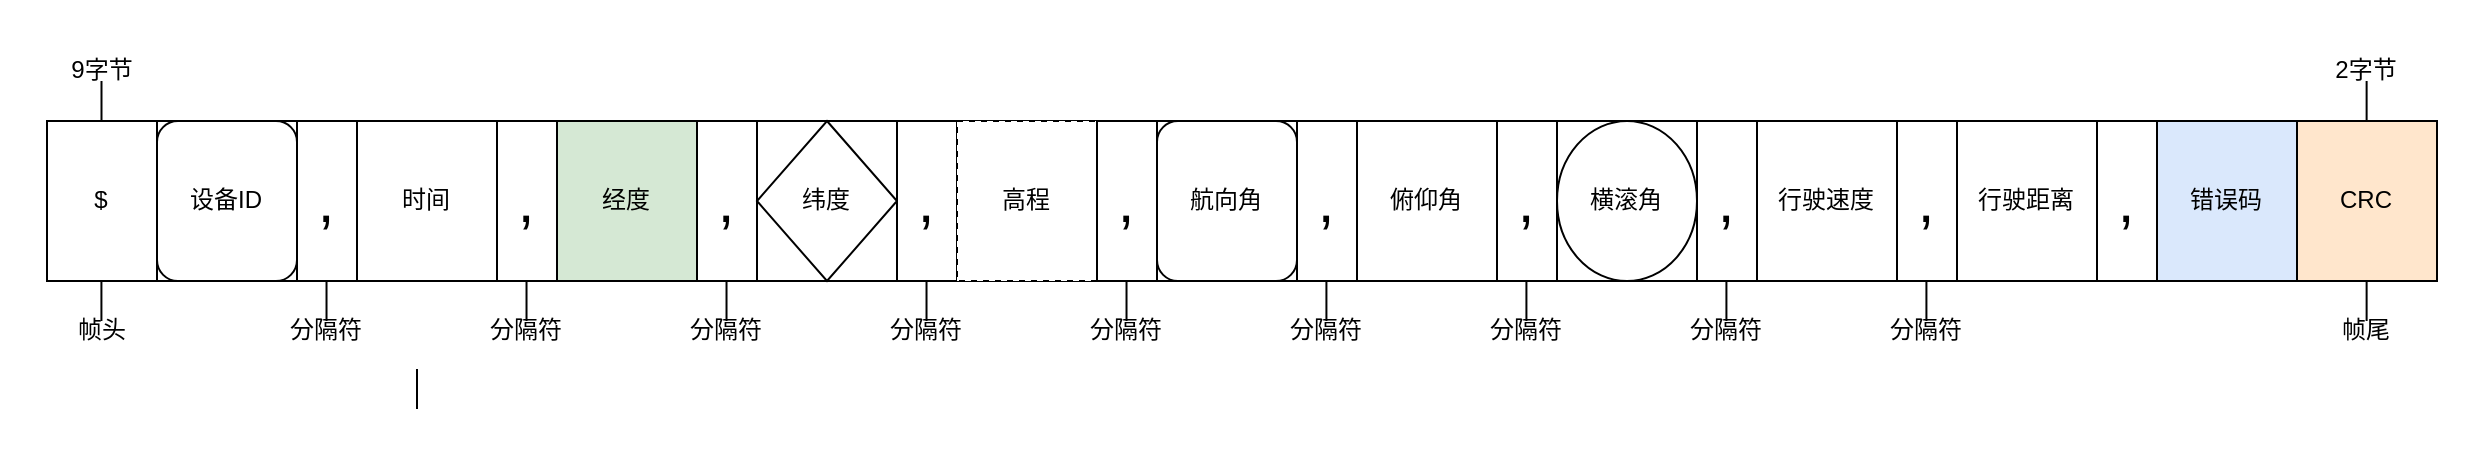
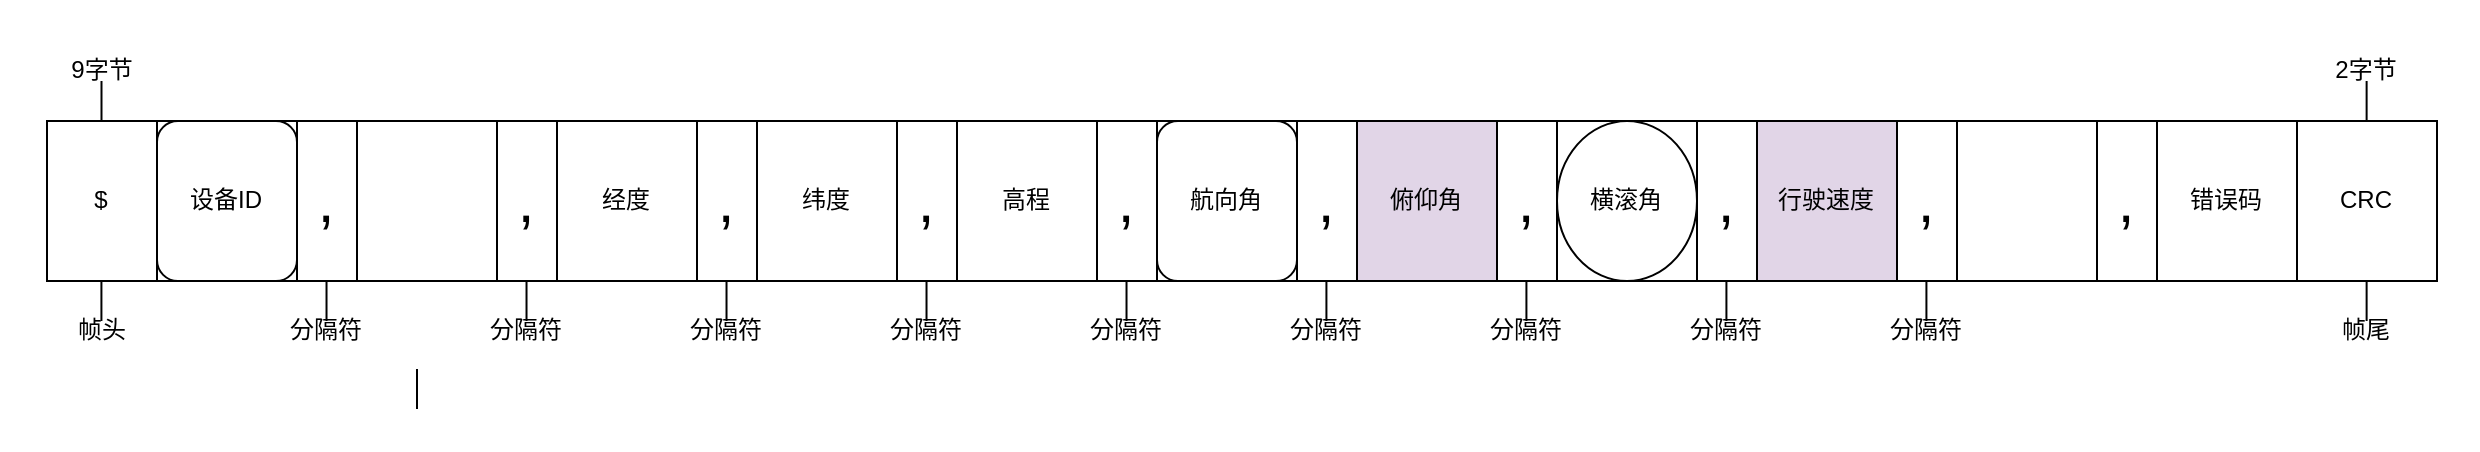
(427, 201) -> none
(627, 201) -> (627, 201)
(827, 201) -> (827, 201)
(1027, 201) -> (1027, 201)
(1427, 201) -> (1427, 201)
(1827, 201) -> (1827, 201)
(2027, 201) -> none
(2227, 201) -> (2227, 201)
(2367, 201) -> (2367, 201)
